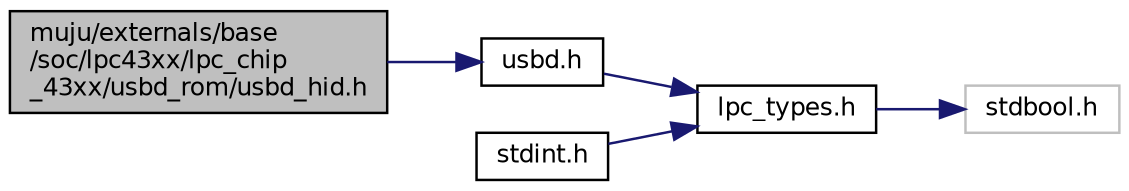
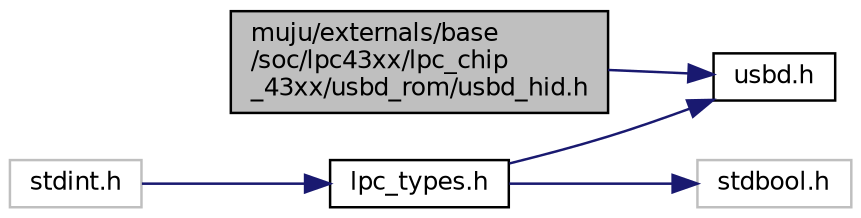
(638, 80) -> (600, 139)
(542, 156) -> (76, 184)
